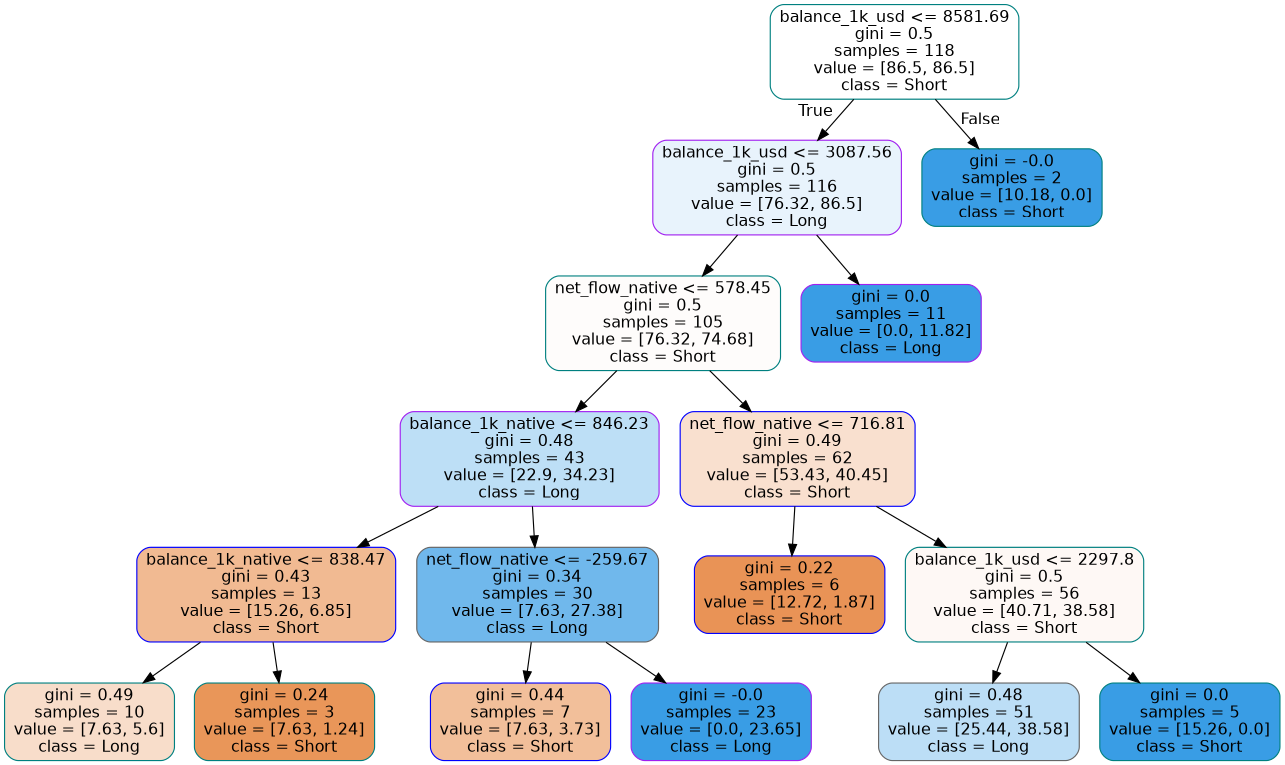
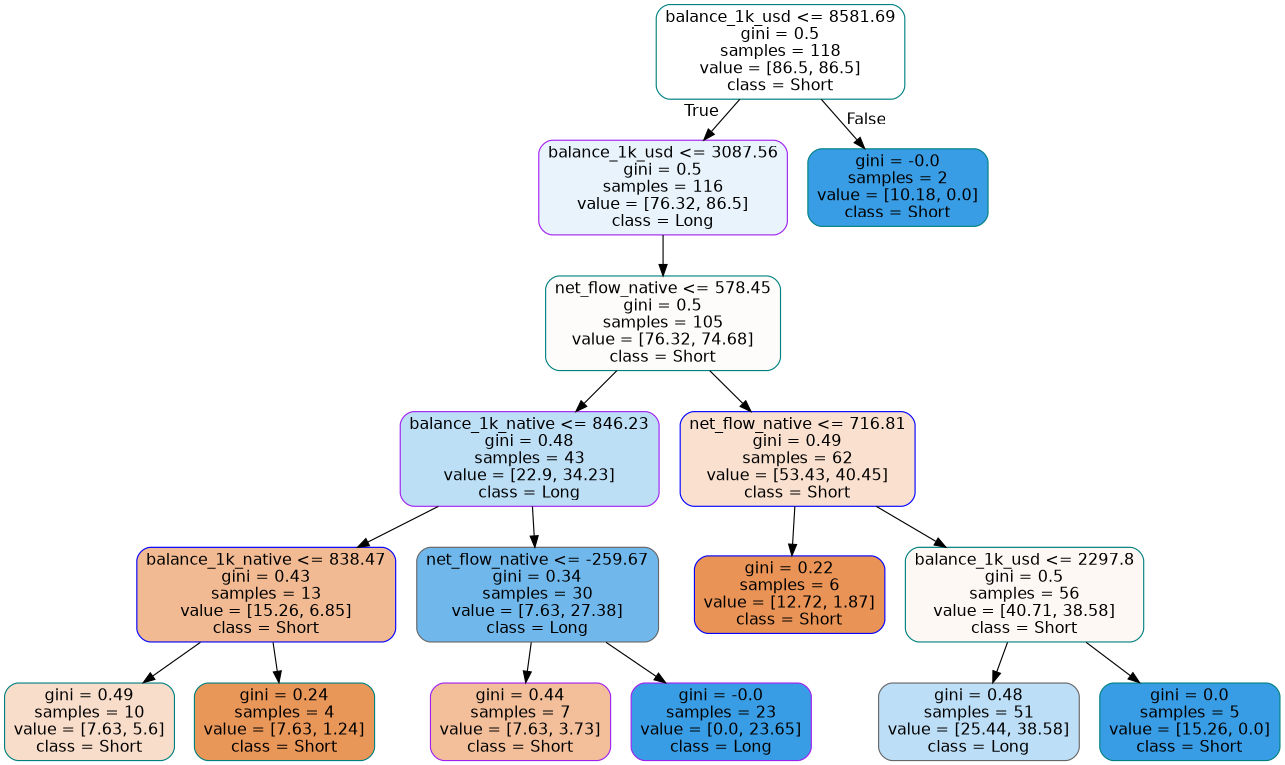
(891, 323) -> none
(90, 722) -> (90, 722)
(284, 722) -> (284, 722)
(521, 722) -> (521, 722)
